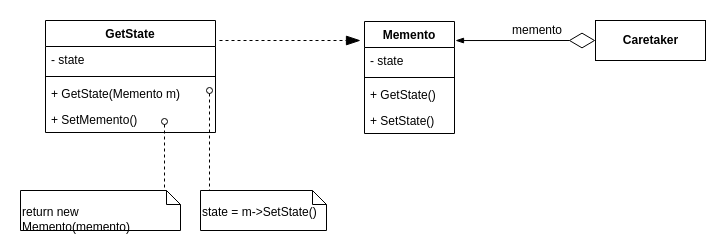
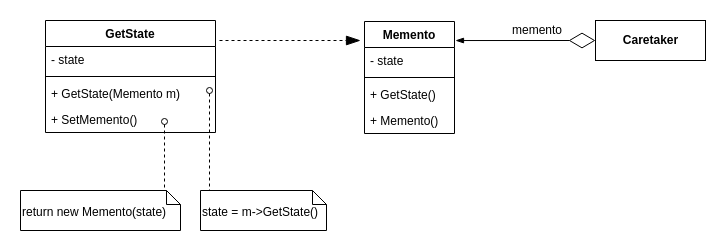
(409, 121) -> (405, 121)
(102, 206) -> (102, 206)
(265, 206) -> (265, 206)
